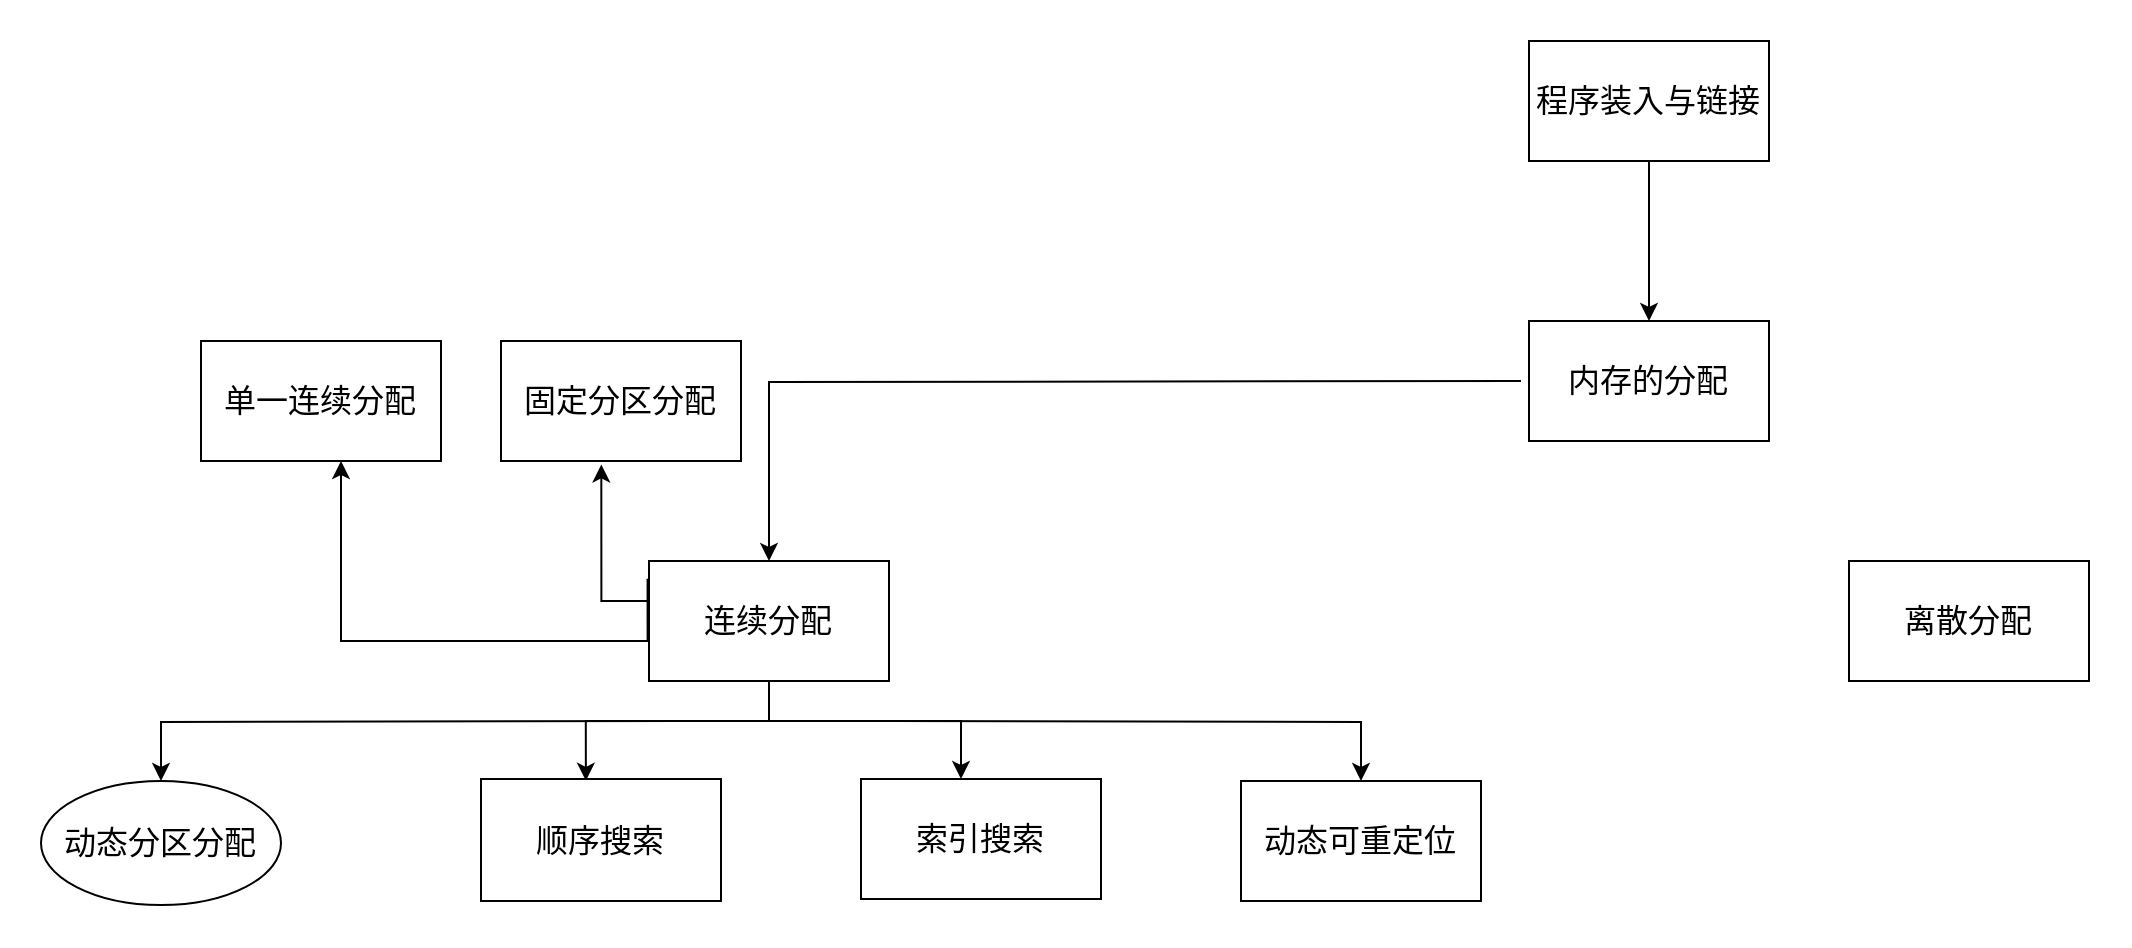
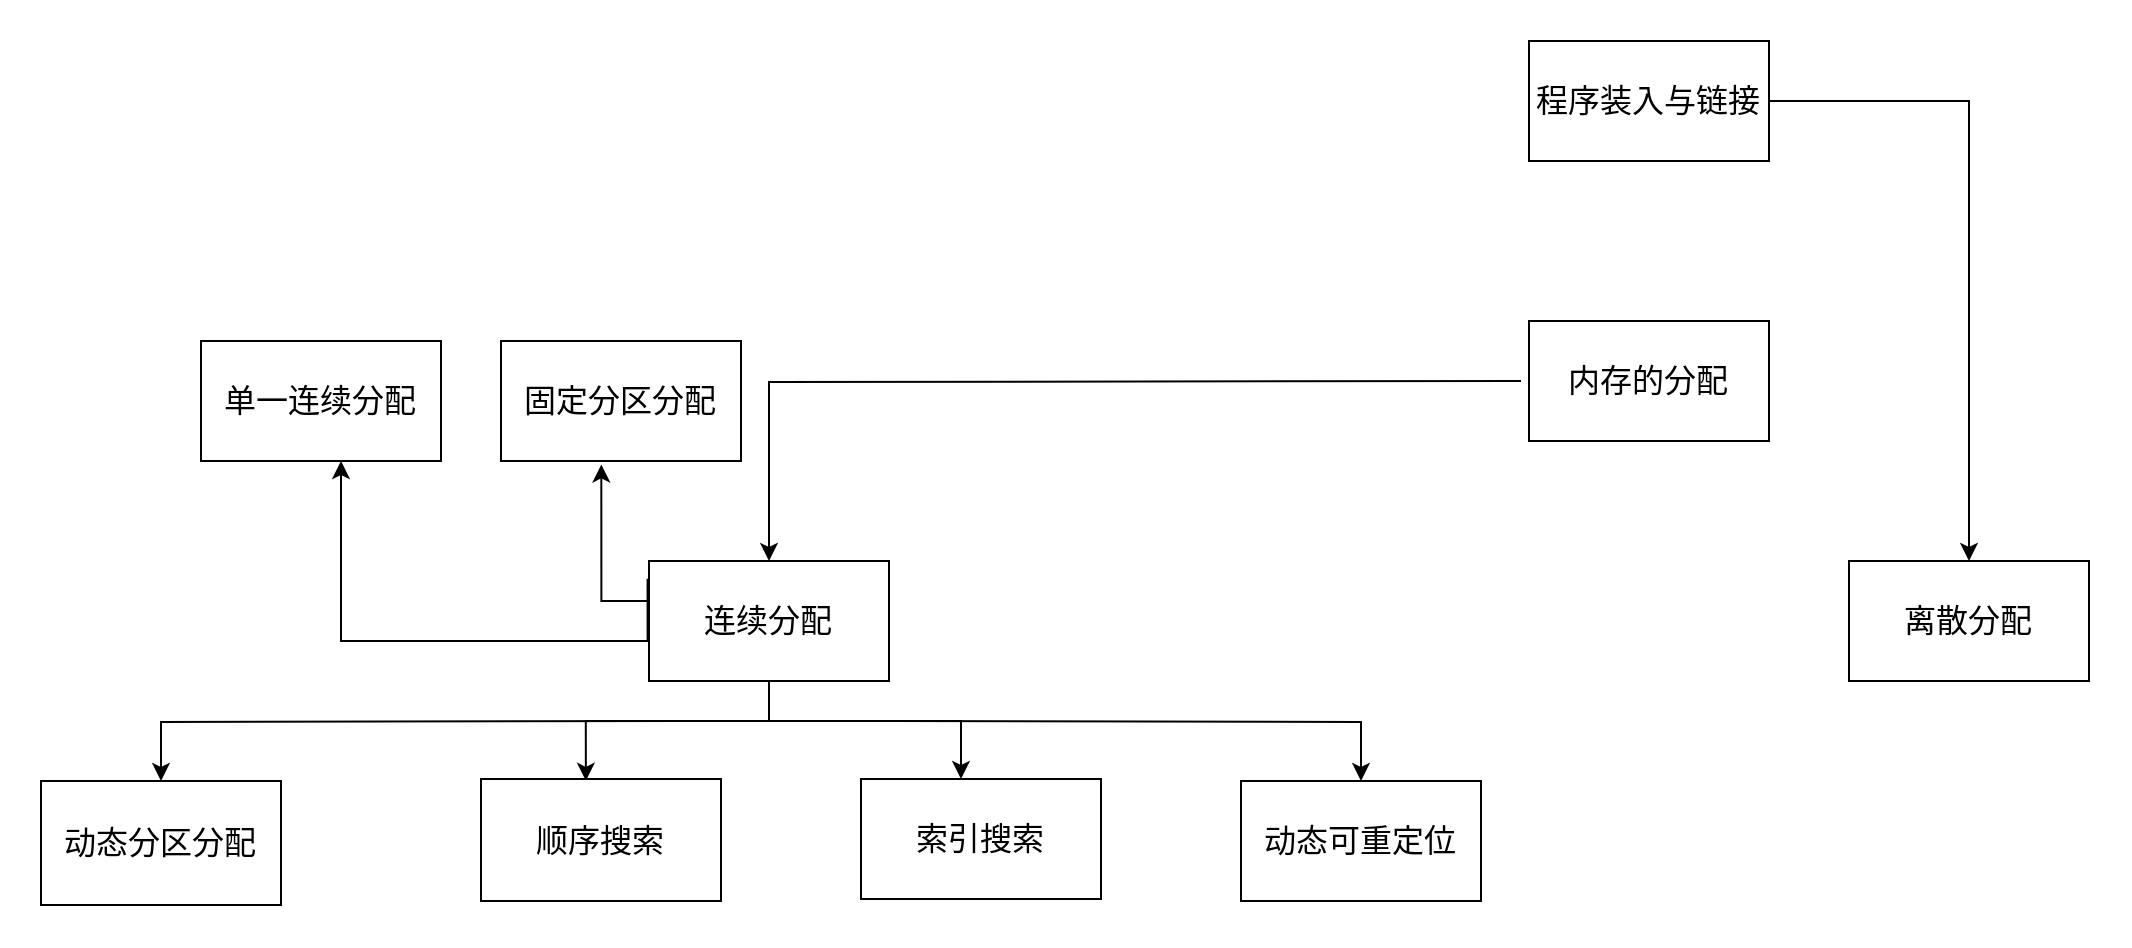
(1649, 234) -> (1969, 224)
(161, 843) -> (161, 843)
